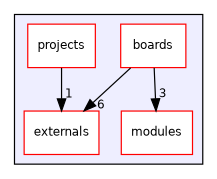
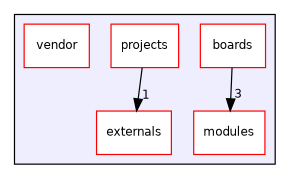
none -> (57, 46)
(112, 85) -> none
